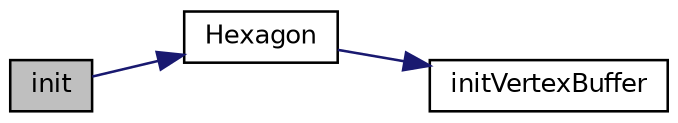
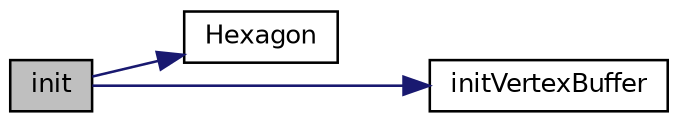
(371, 56) -> (248, 86)
